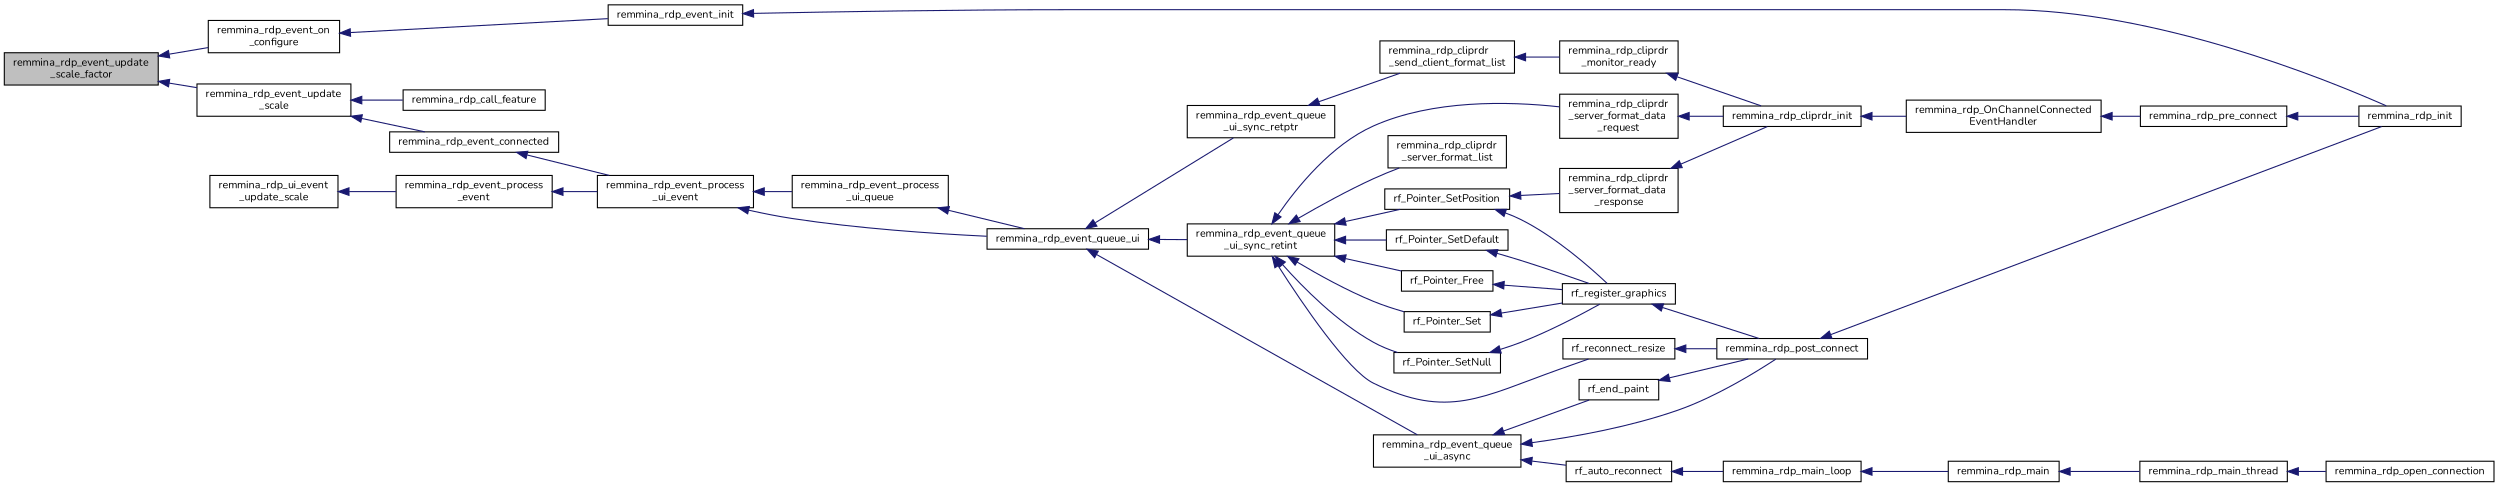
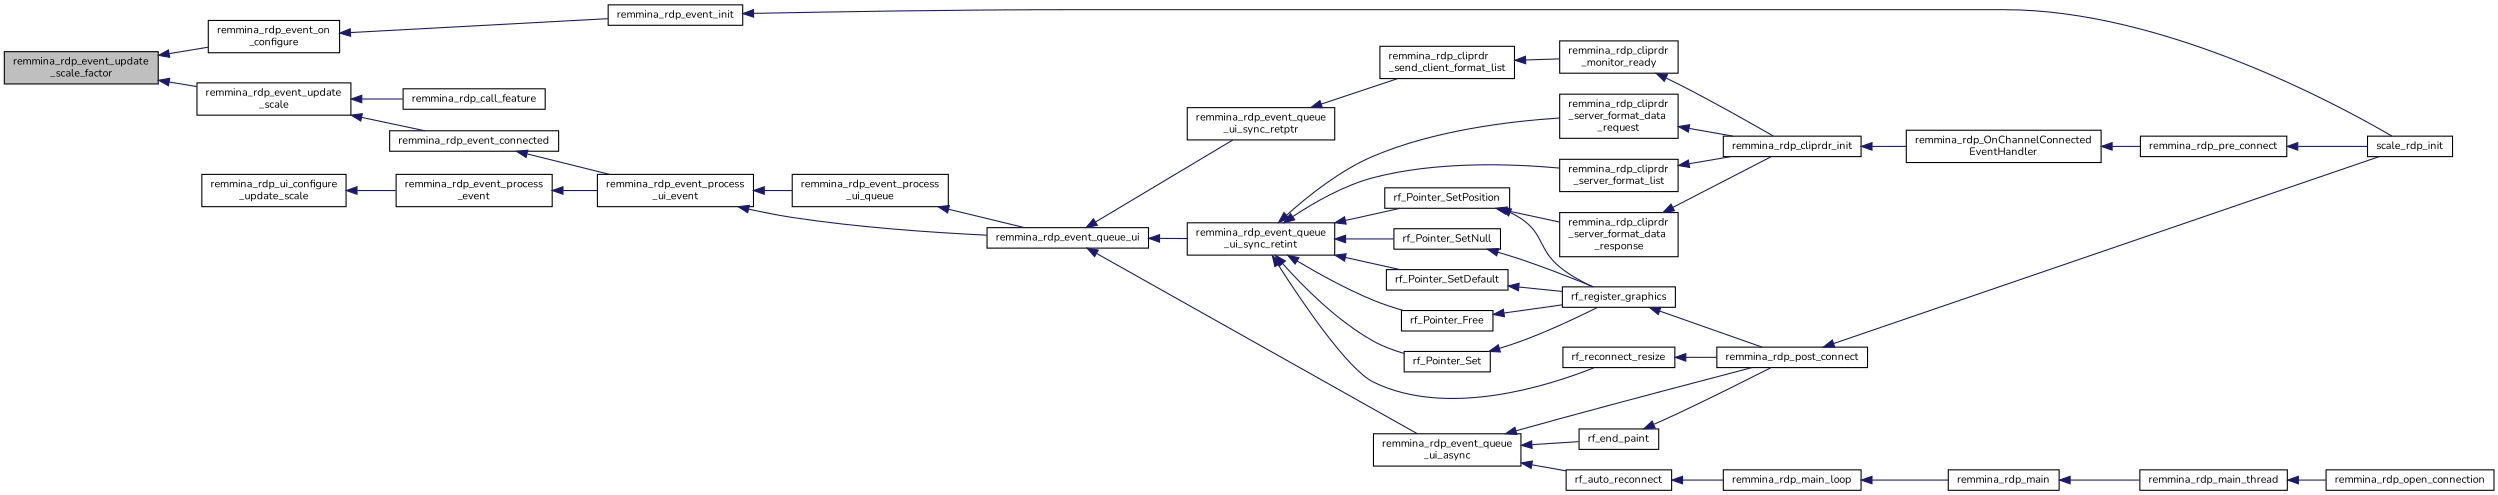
(2410, 116) -> (2410, 146)
none -> (1710, 160)
(274, 192) -> (274, 191)
